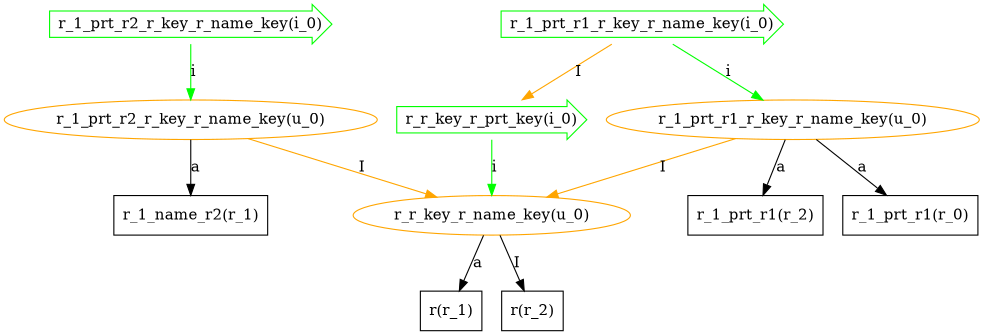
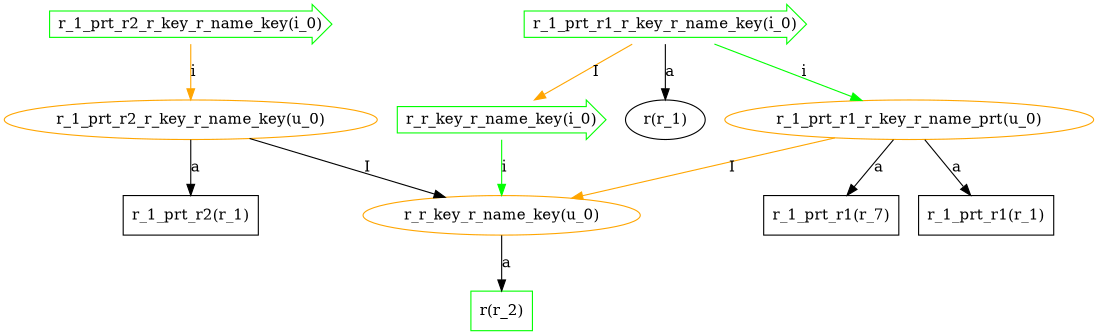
(191, 66) -> (191, 66)
(492, 120) -> (502, 120)
(793, 120) -> (909, 120)
(337, 166) -> (342, 166)
(191, 215) -> (191, 215)
(755, 215) -> (831, 215)
(910, 215) -> (986, 215)
(474, 258) -> (665, 66)
(517, 263) -> (507, 263)
(451, 311) -> (665, 120)
(532, 311) -> (502, 311)
